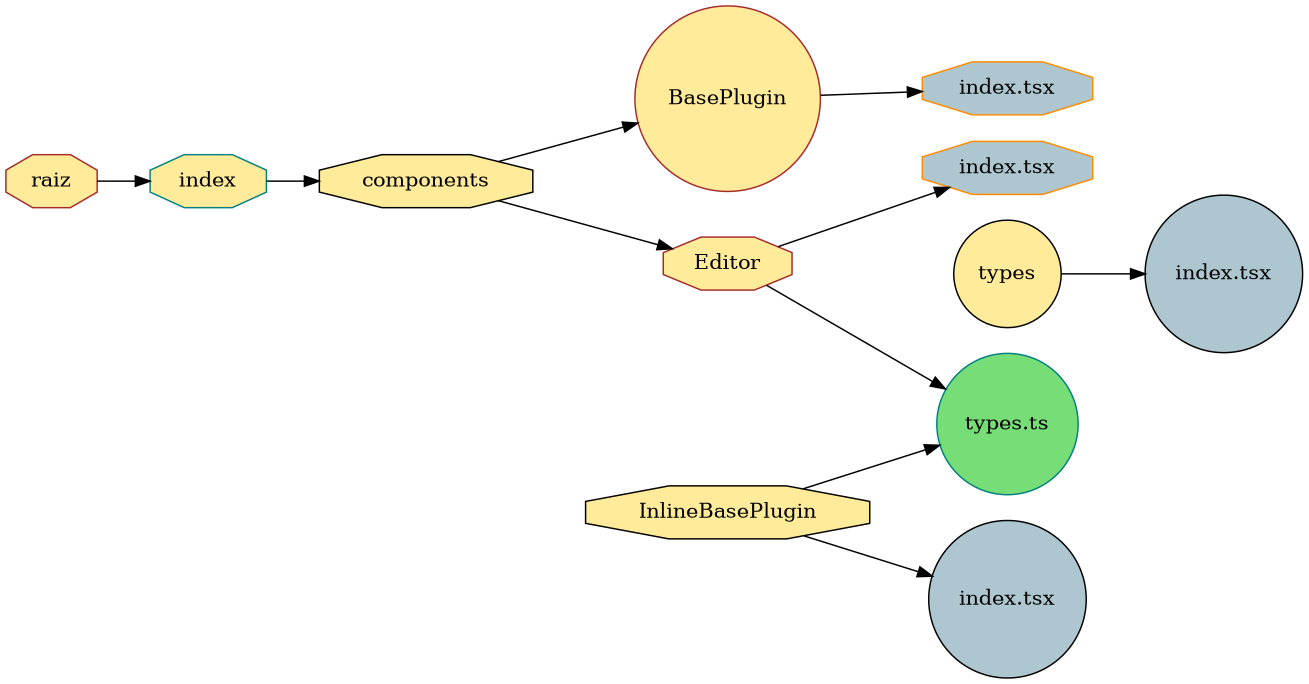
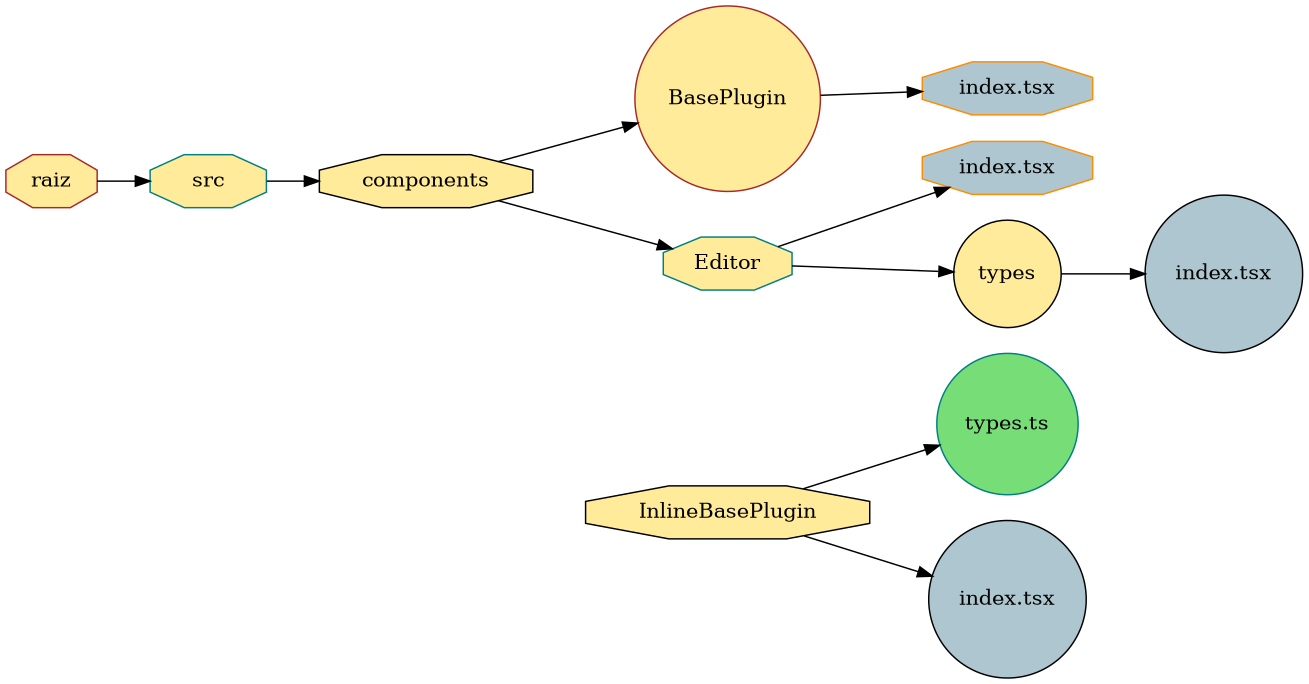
(208, 181) -> (208, 181)
(728, 264) -> (728, 264)
(849, 333) -> (865, 269)
